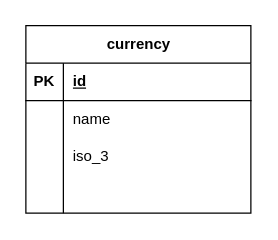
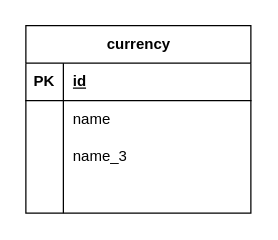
(92, 157) -> (98, 157)
